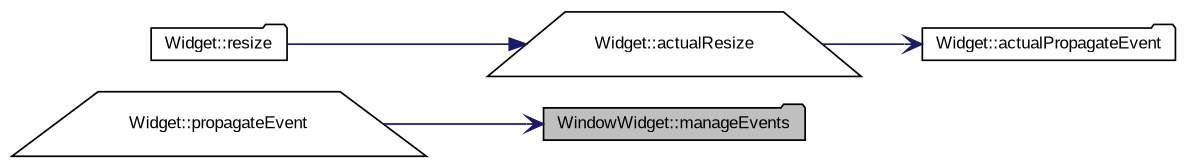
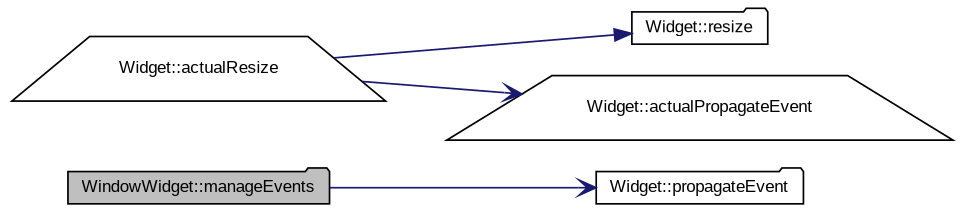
(398, 44) -> (474, 46)
(1049, 44) -> (700, 108)
(219, 124) -> (700, 188)
(455, 124) -> (454, 188)
